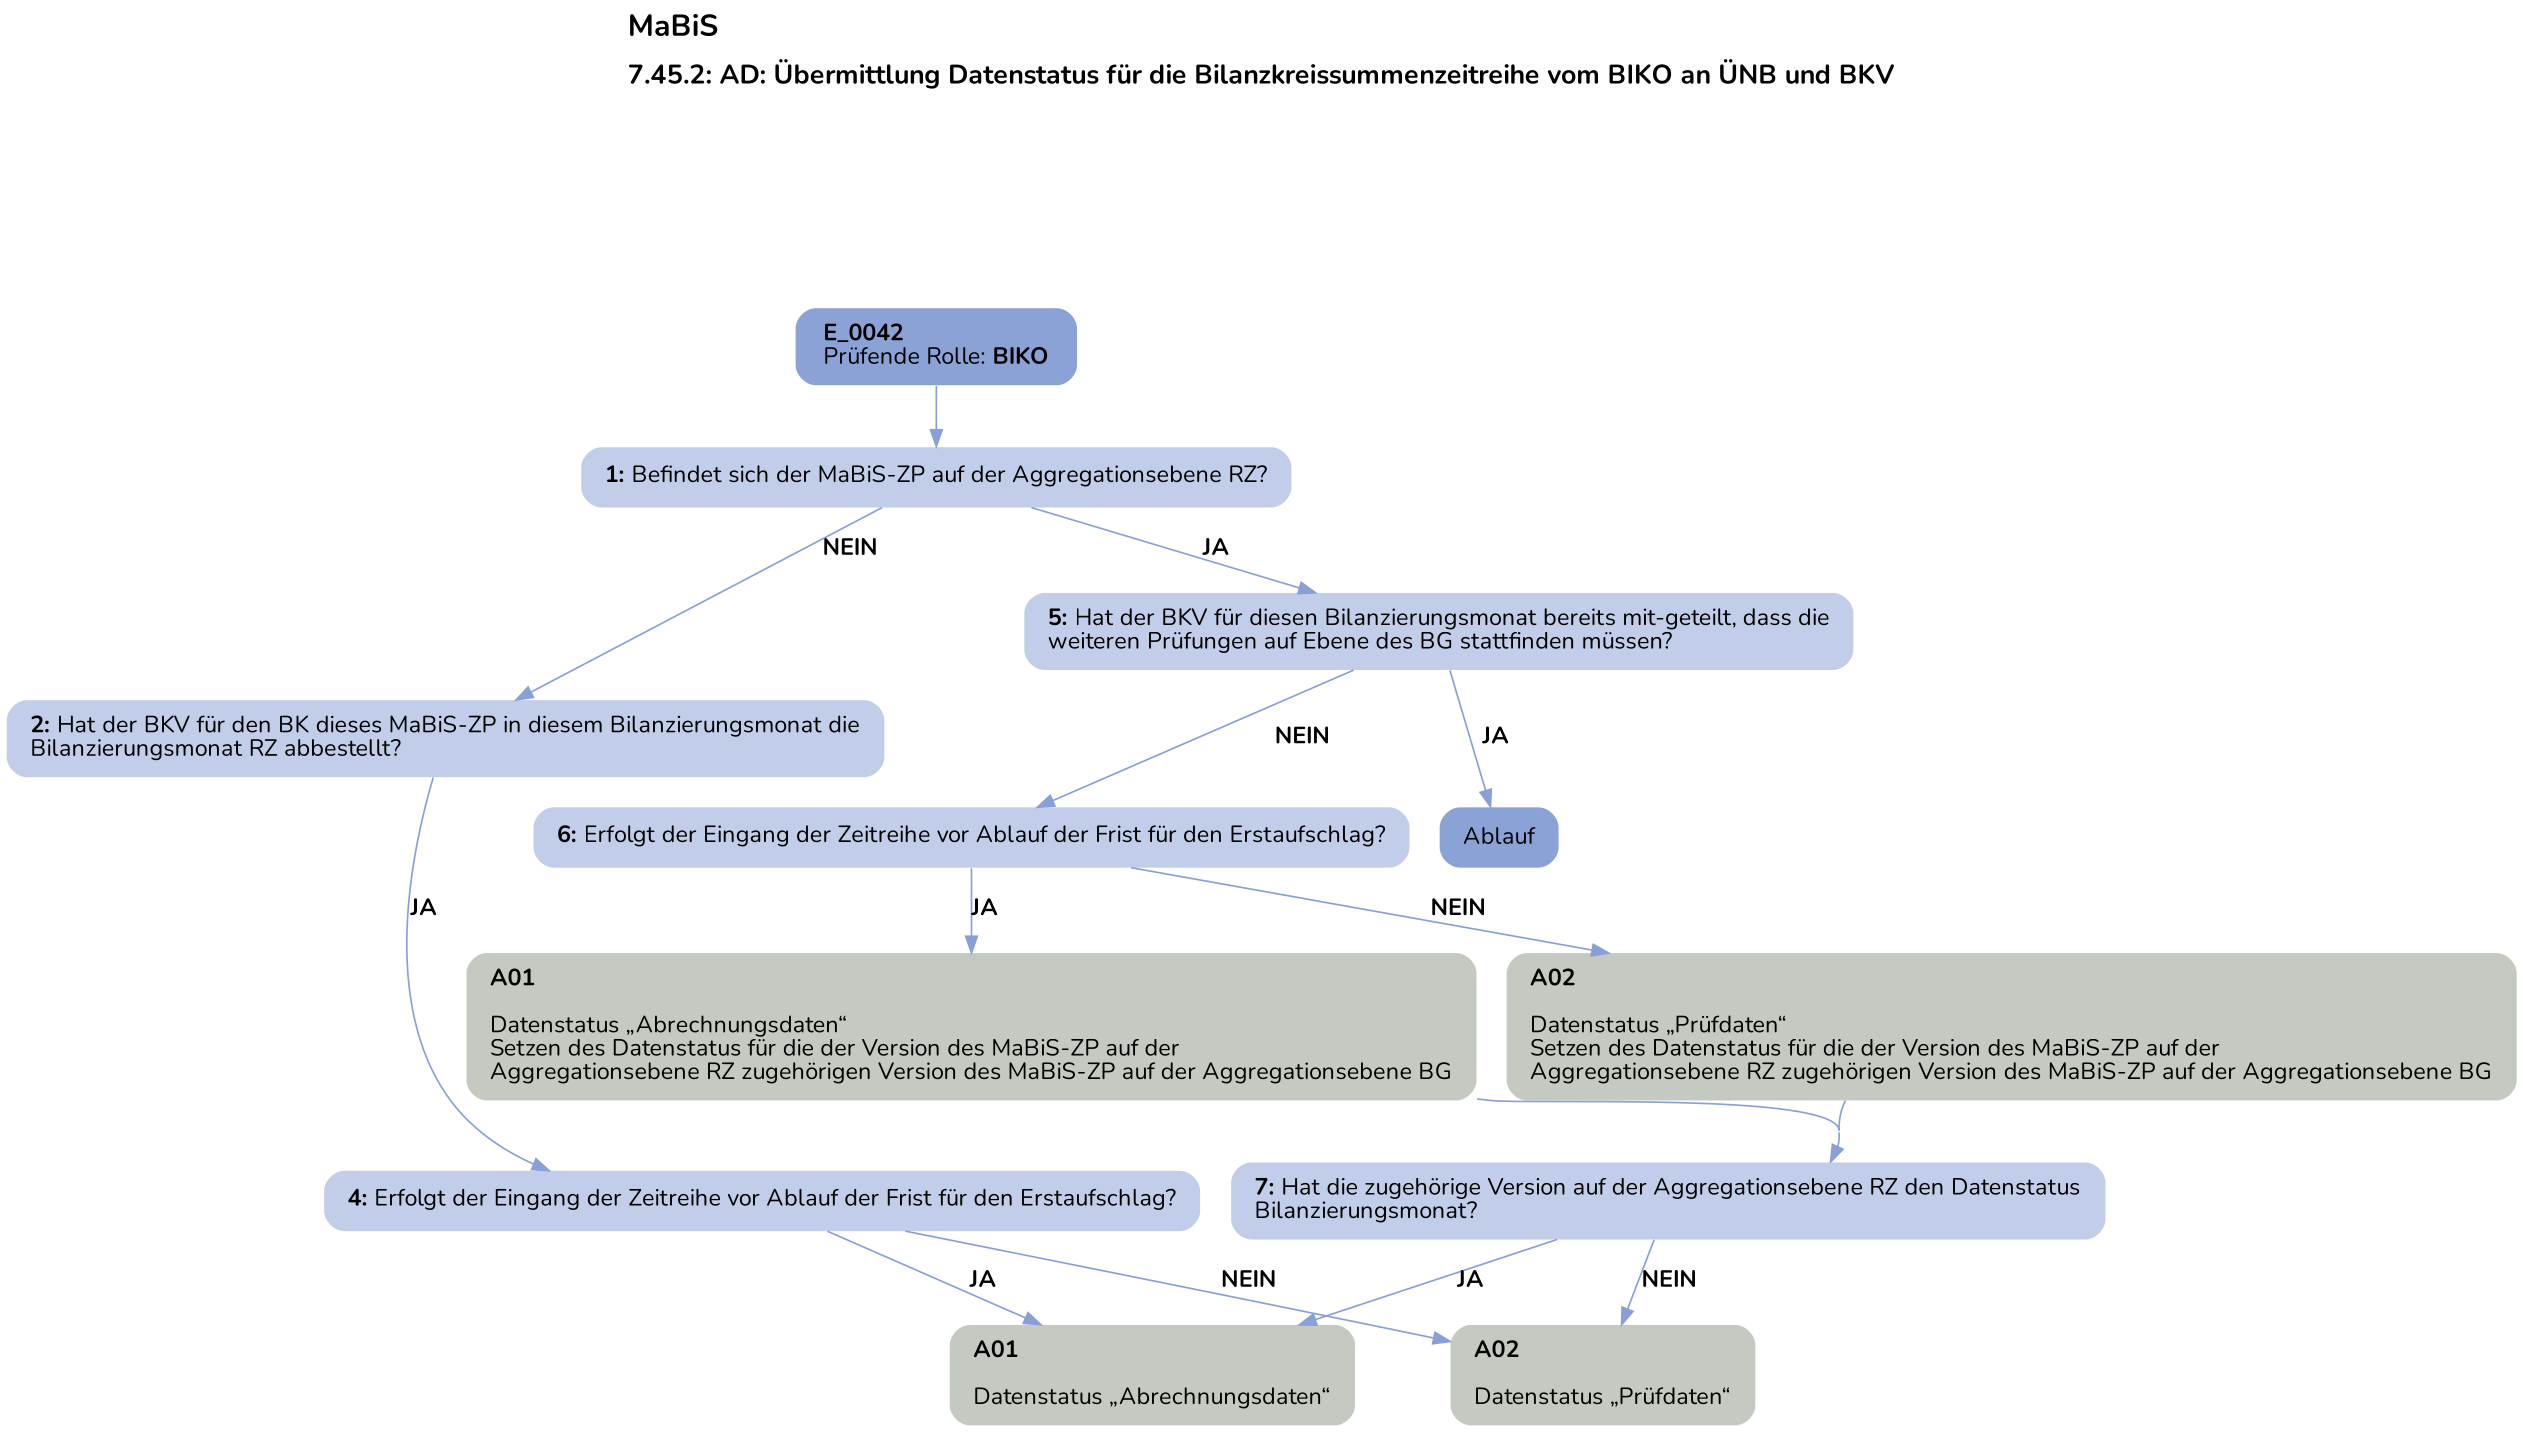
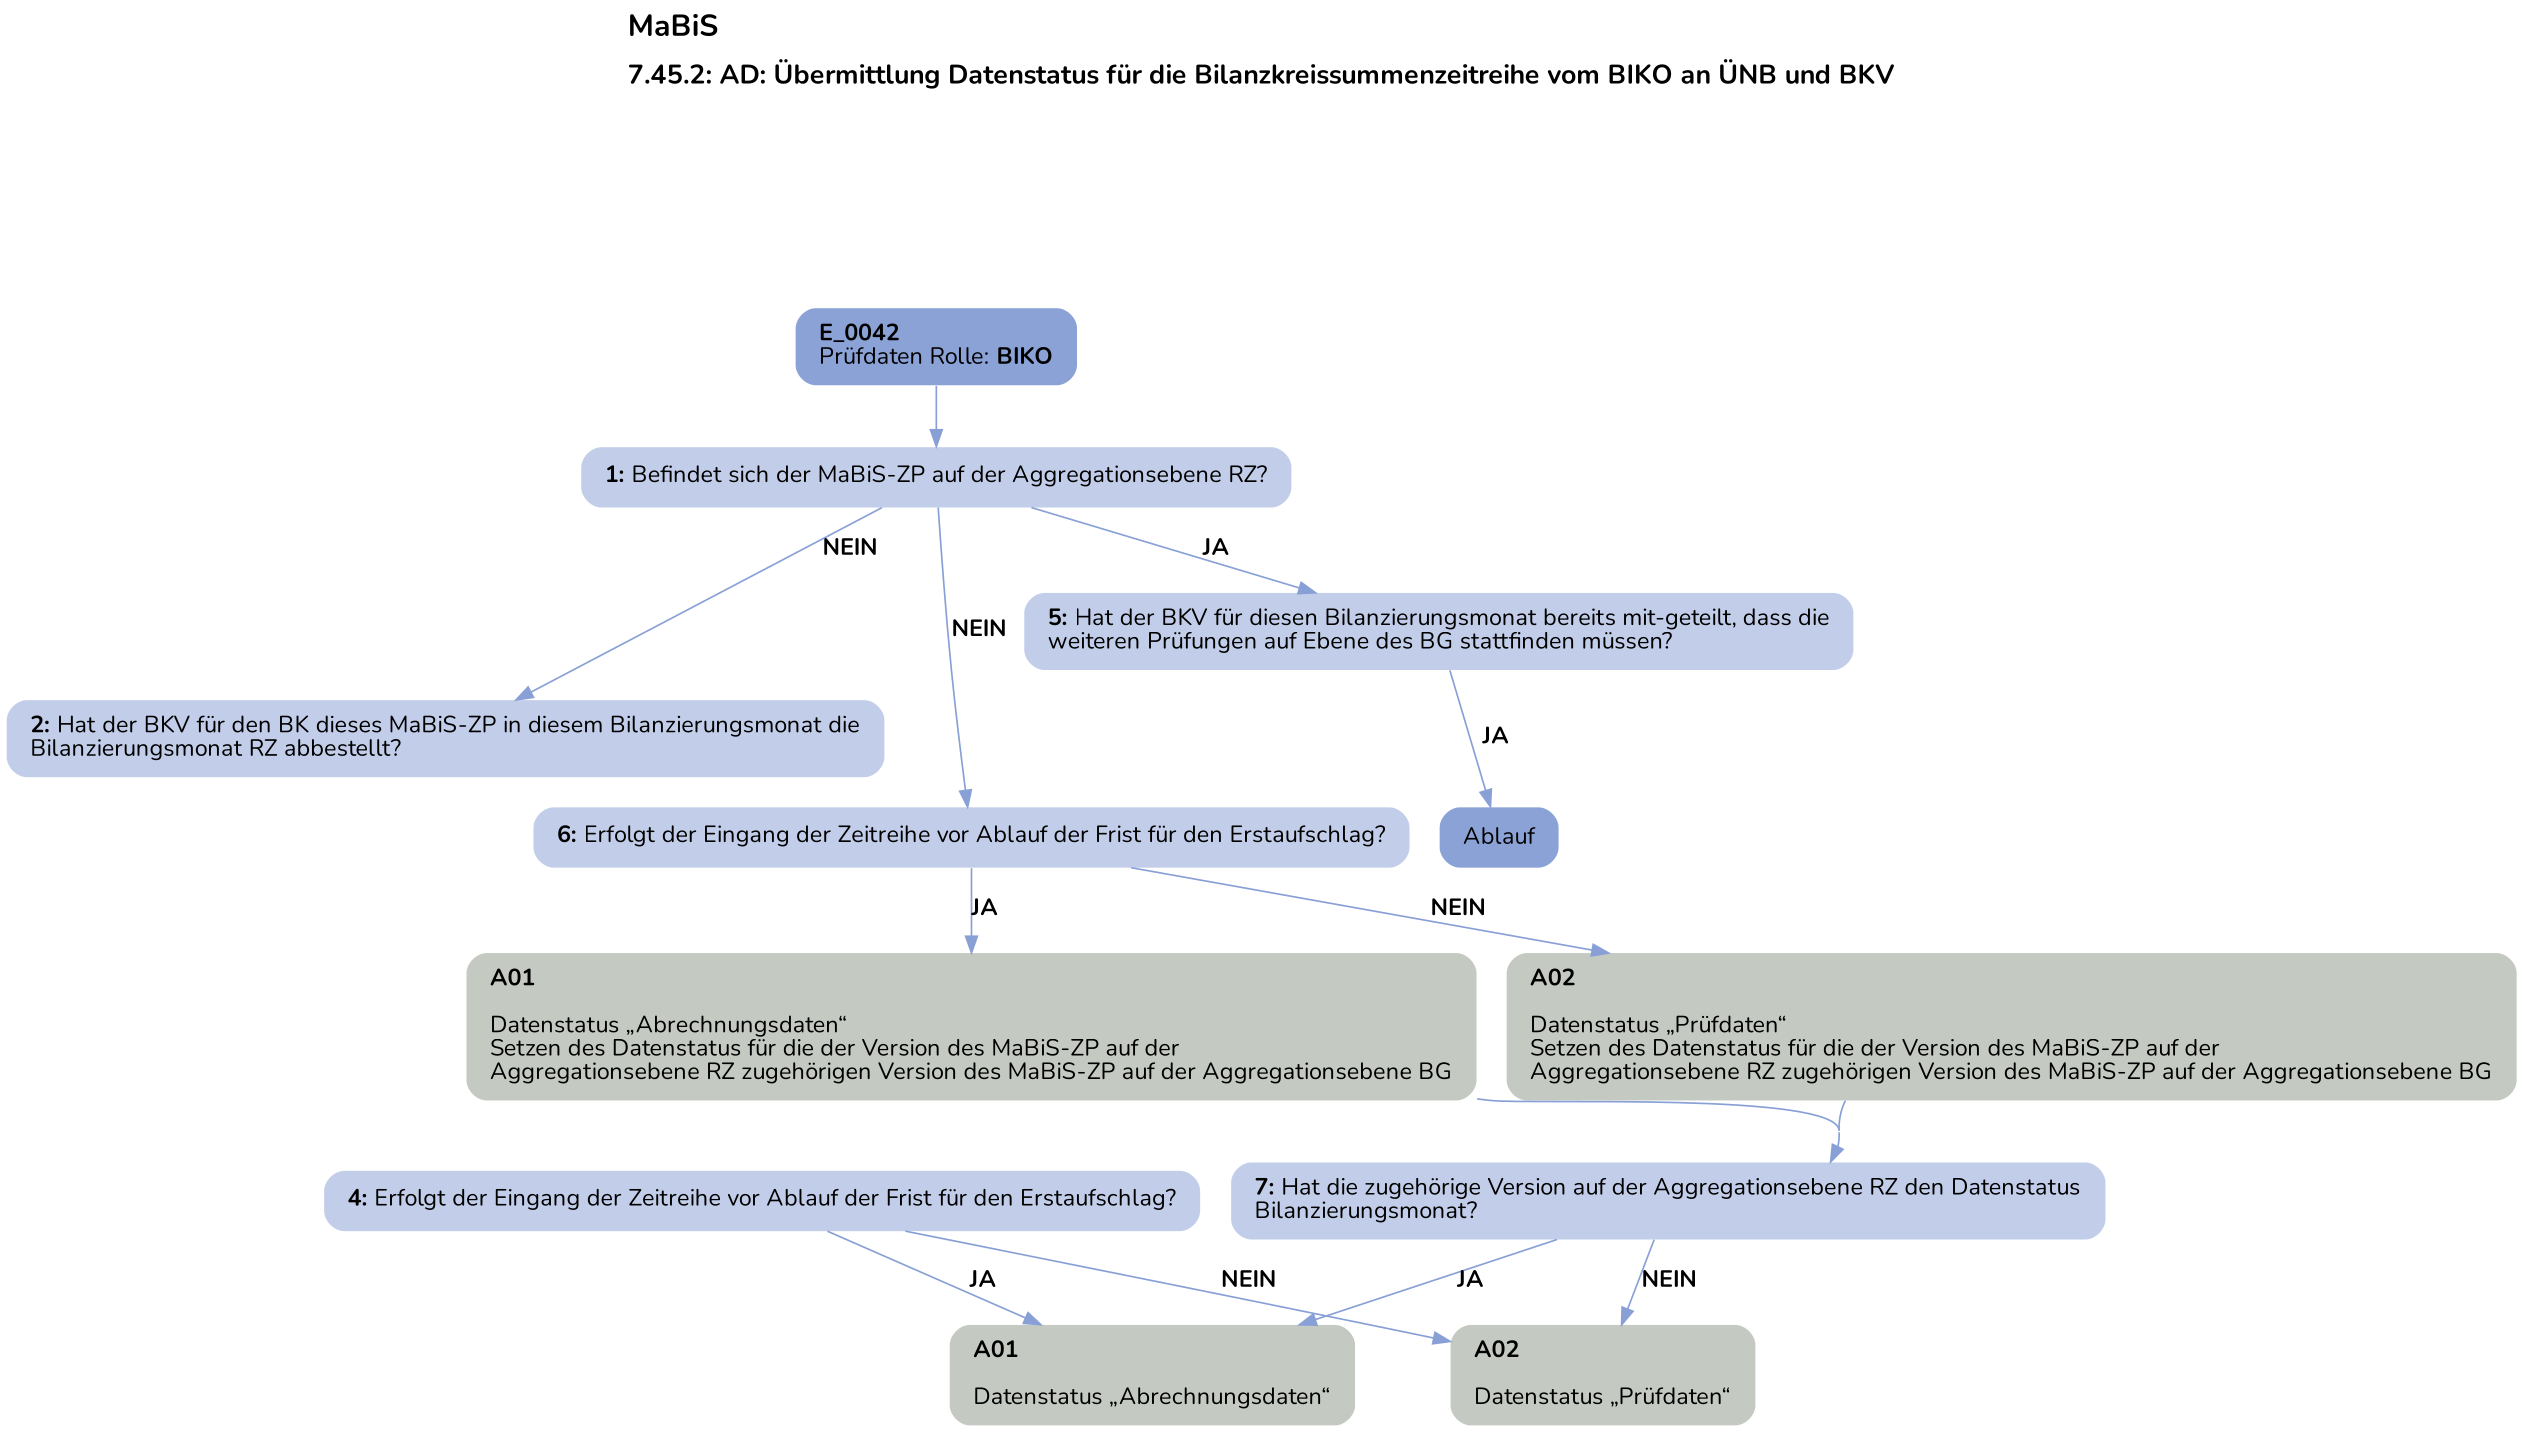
(908, 357) -> (908, 357)
(1203, 735) -> (949, 649)
(411, 995) -> none
